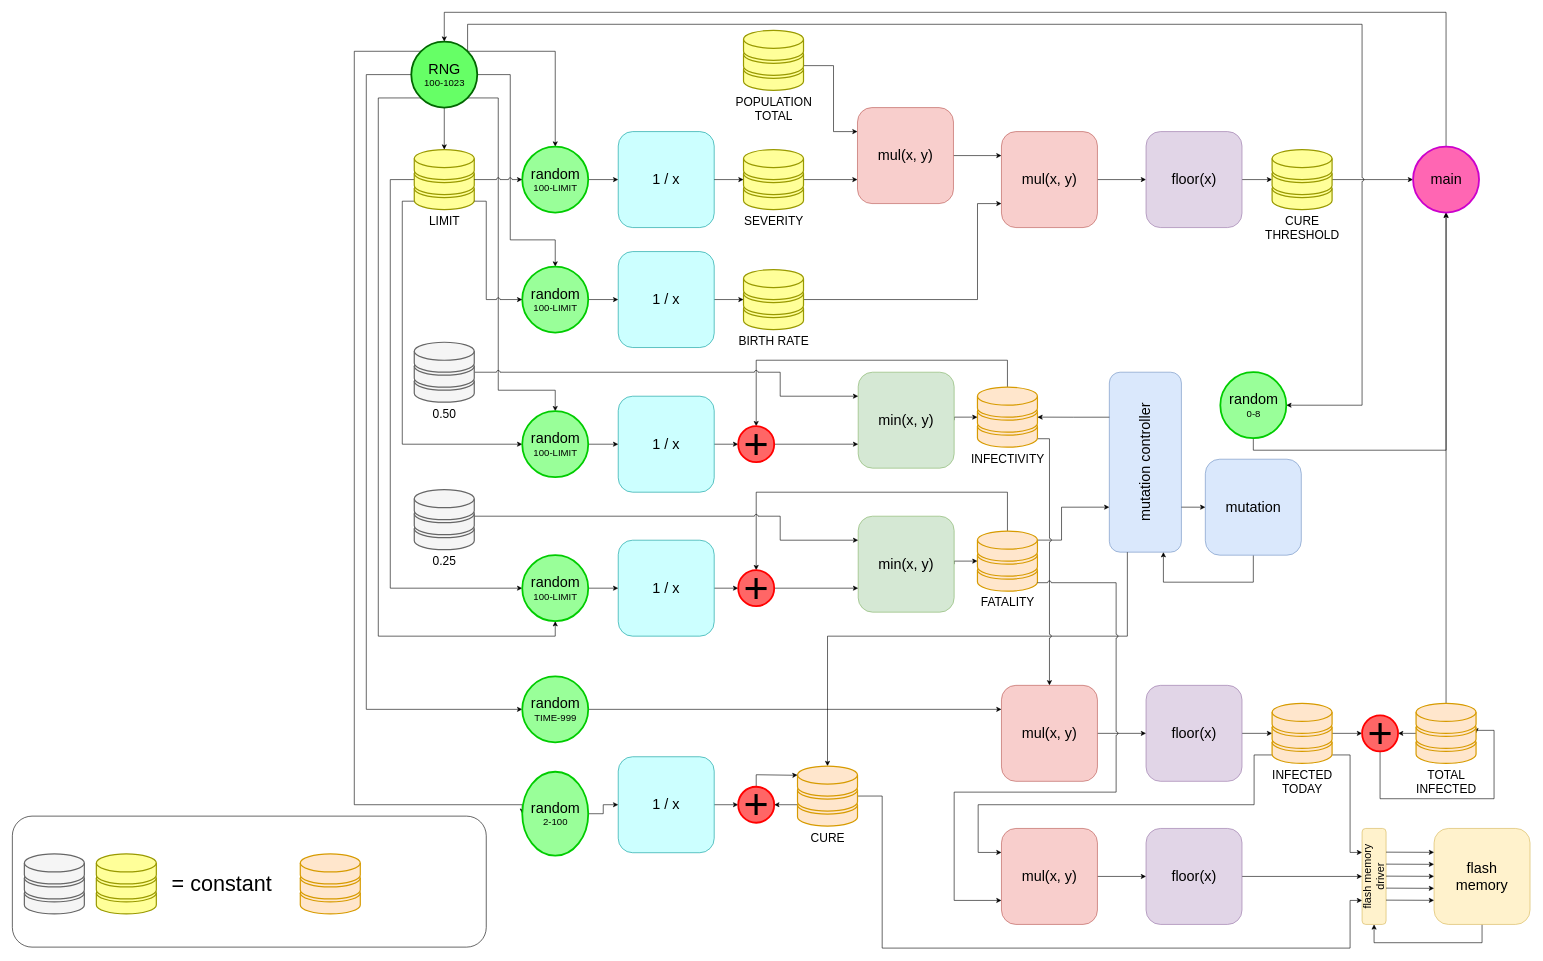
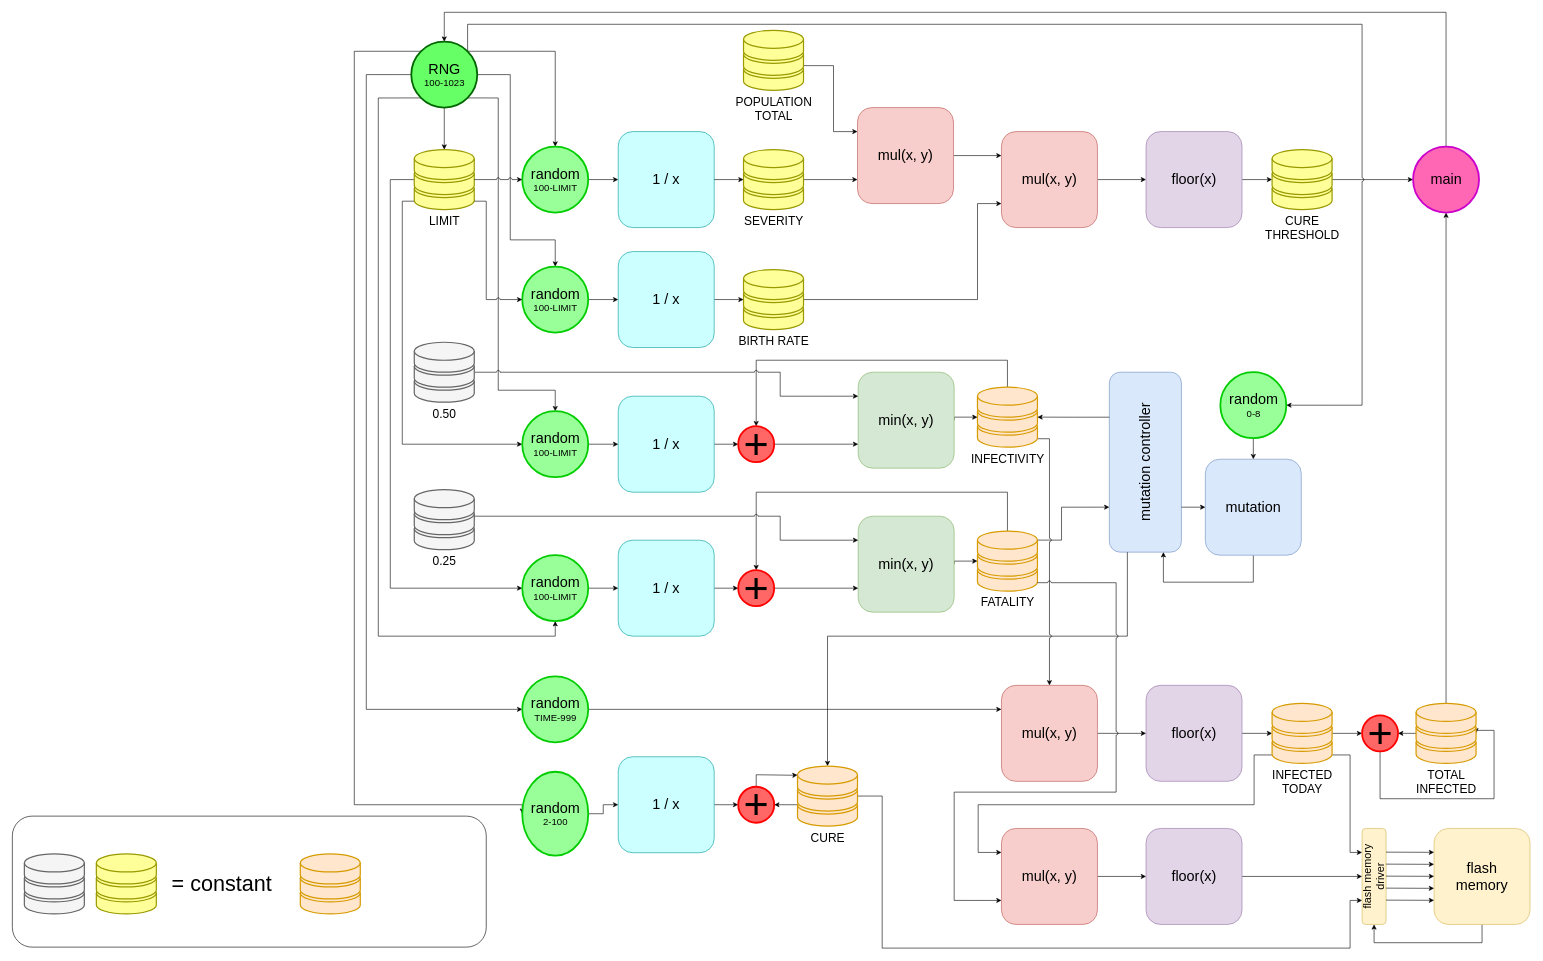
(1348, 450) -> (1254, 453)
